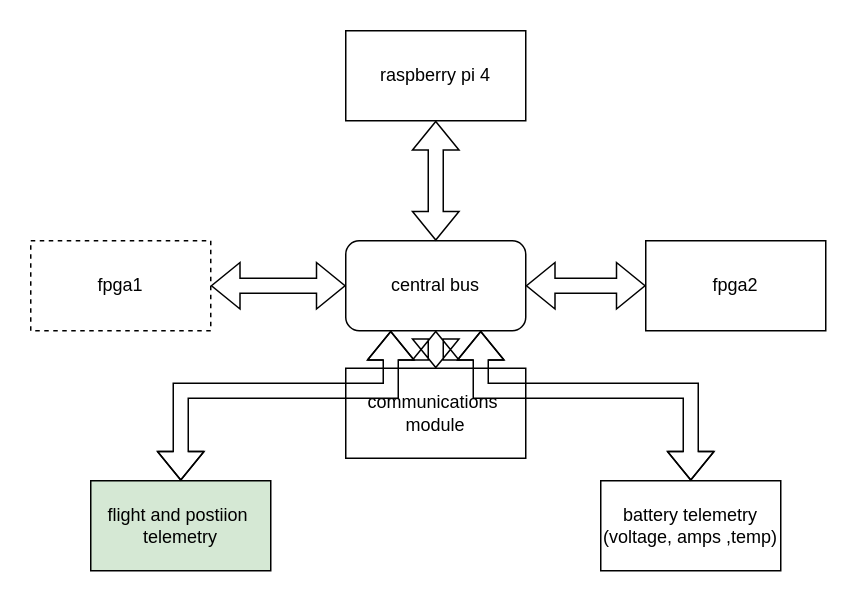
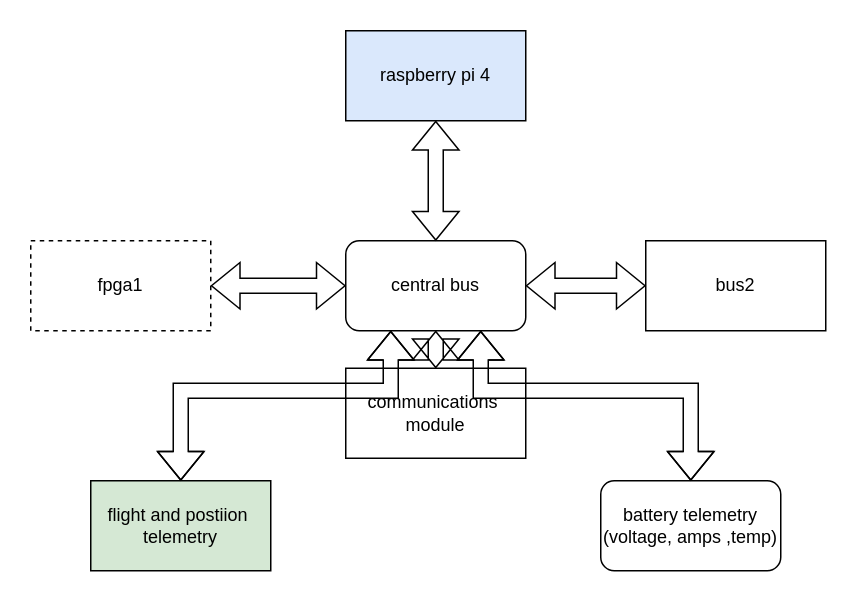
(436, 76) -> (436, 76)
(736, 286) -> (736, 286)
(691, 526) -> (691, 526)
